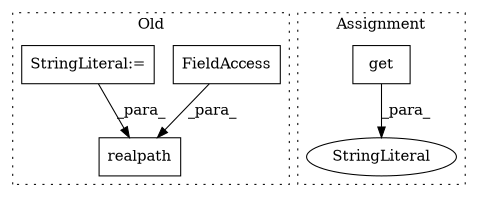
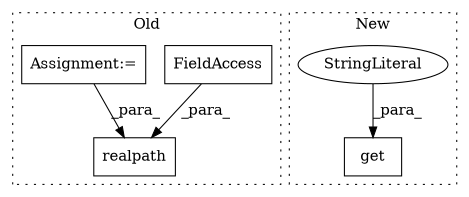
(382, 25) -> (373, 25)
(88, 65) -> (84, 65)
(382, 105) -> (373, 105)
